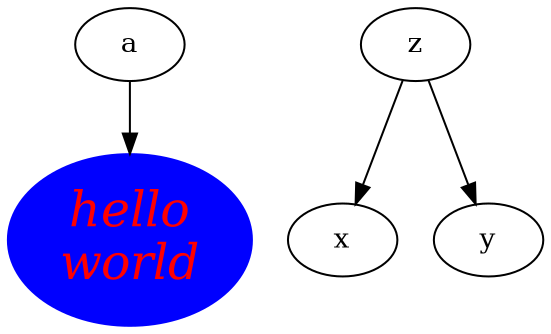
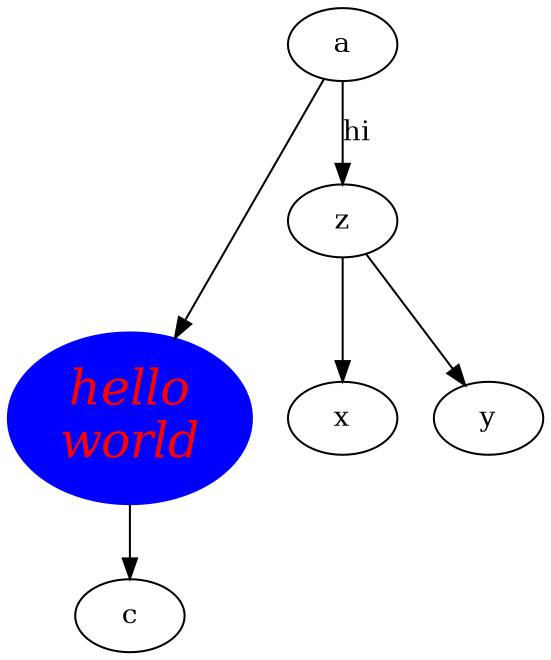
none -> (343, 123)
none -> (130, 616)
